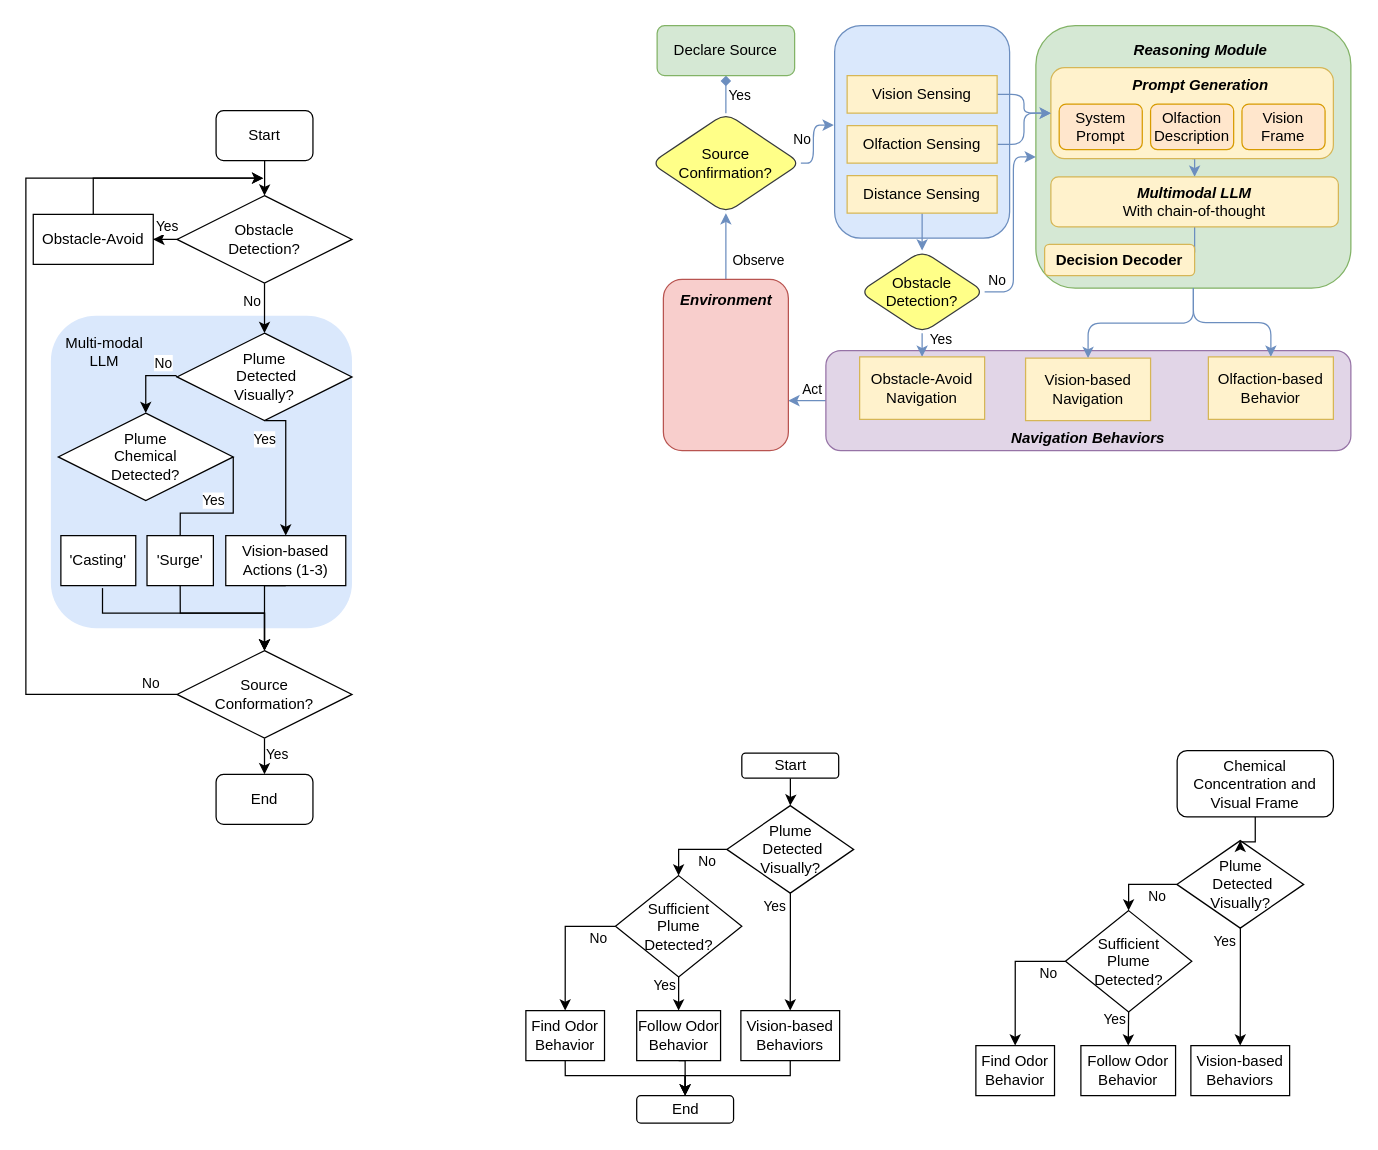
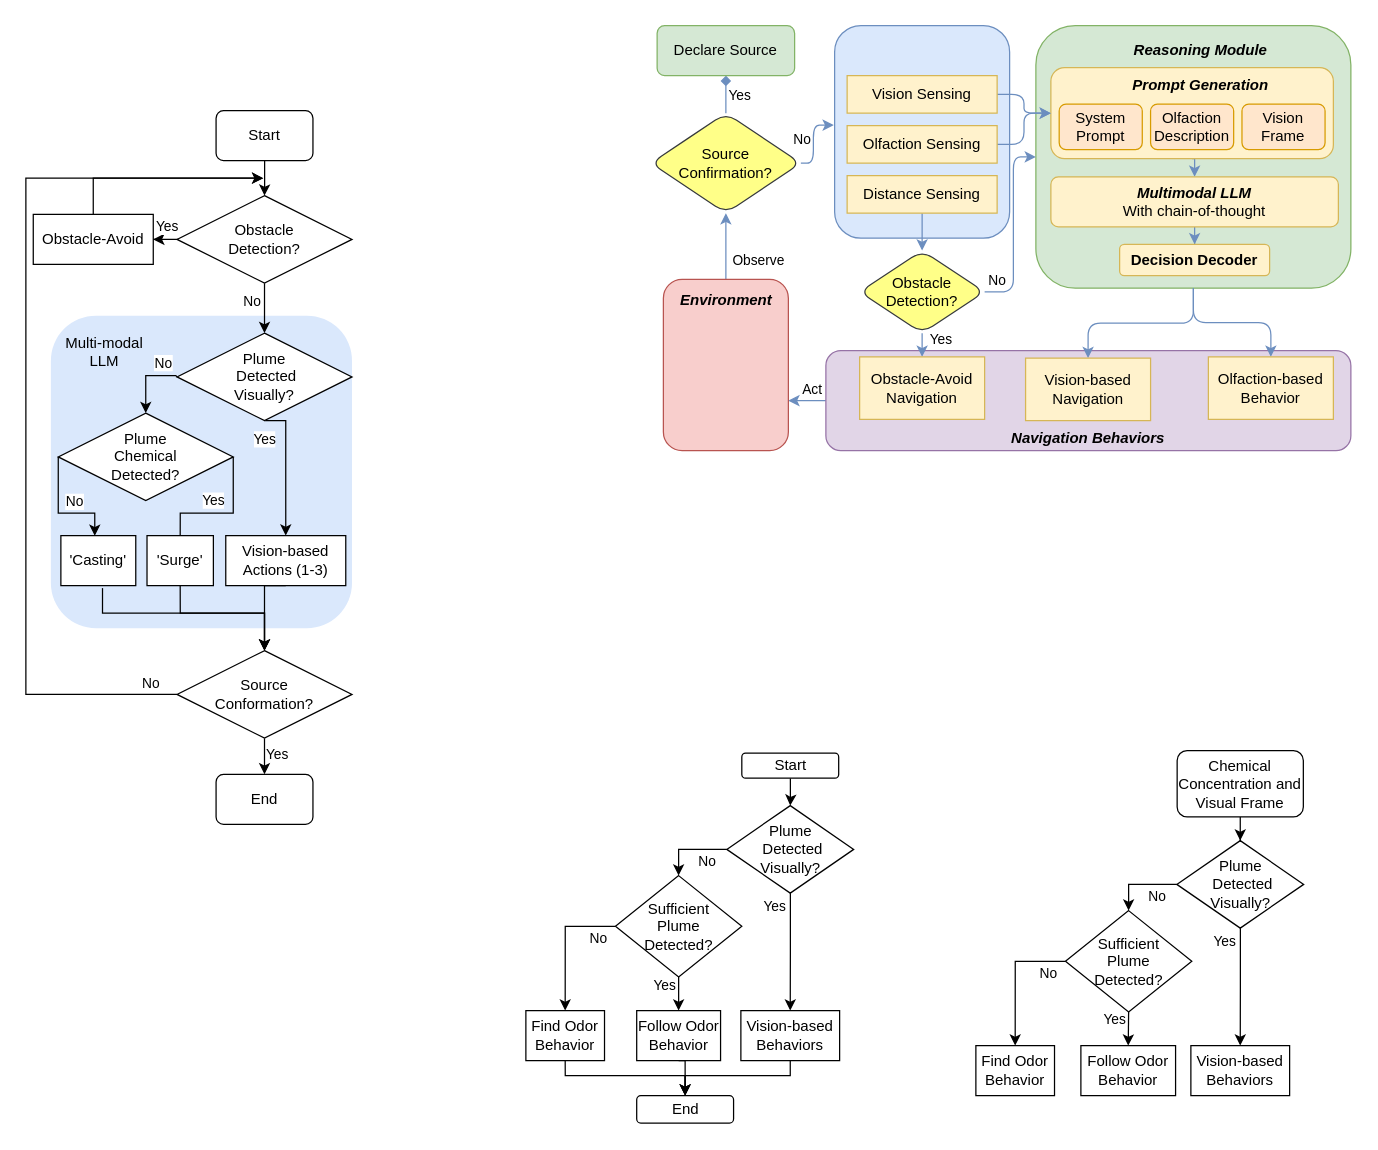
(1119, 260) -> (1194, 260)
none -> (58, 510)
(1255, 784) -> (1240, 784)
